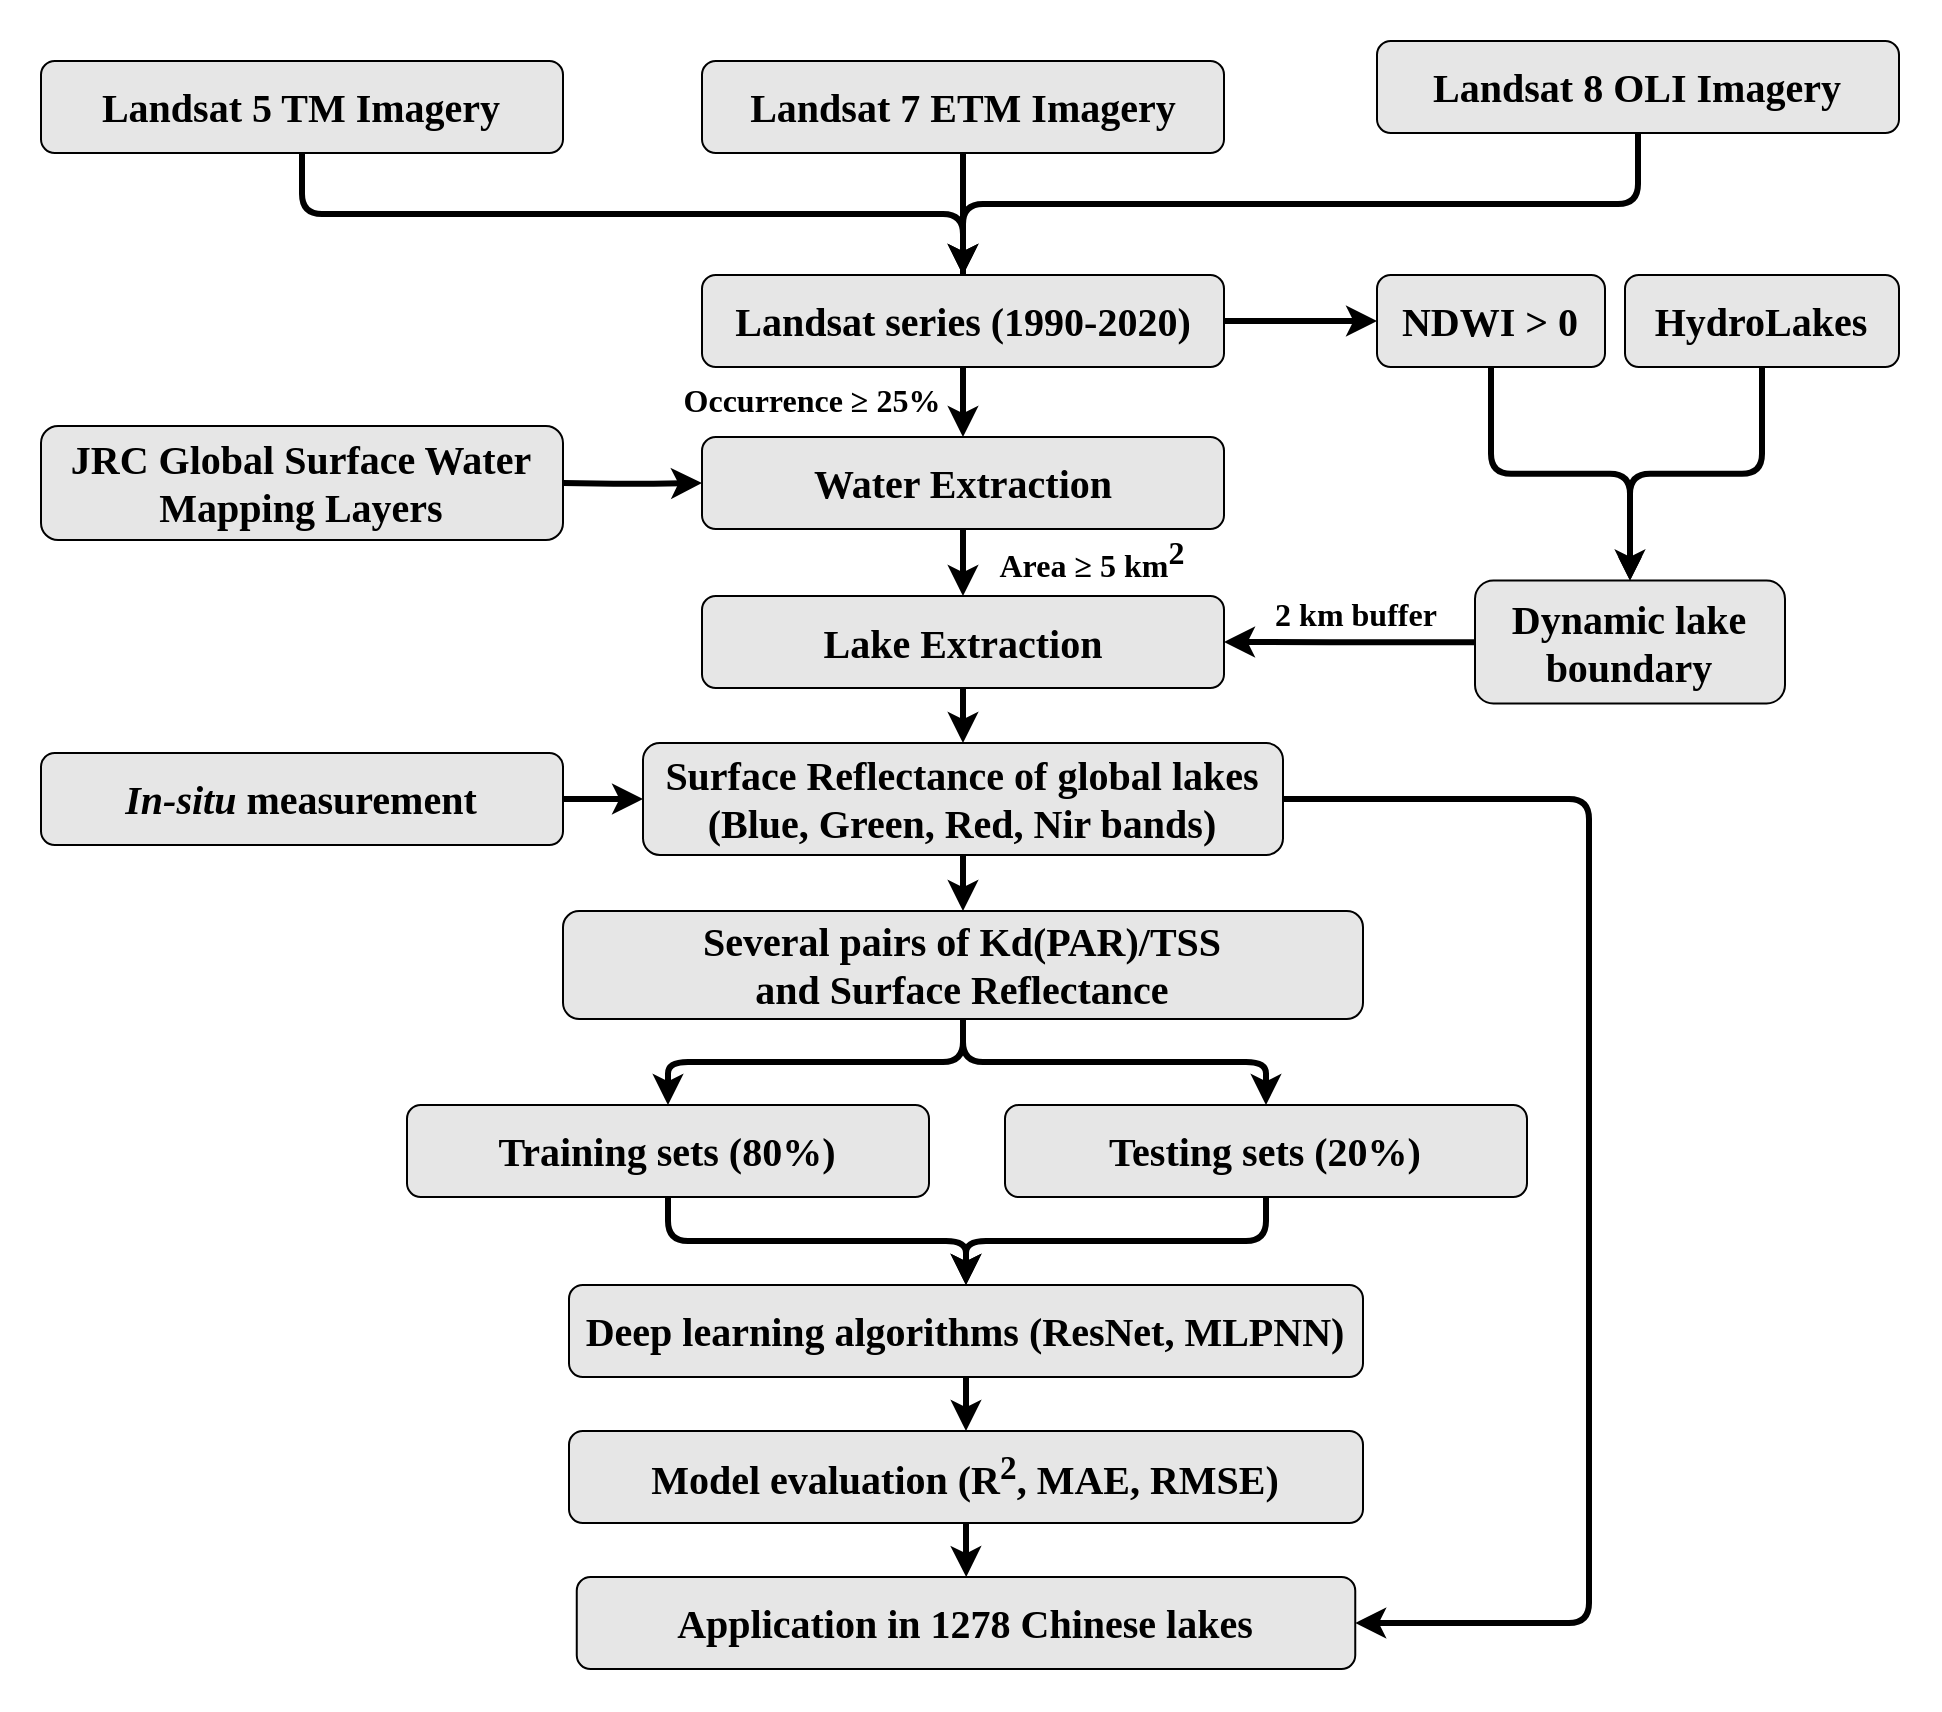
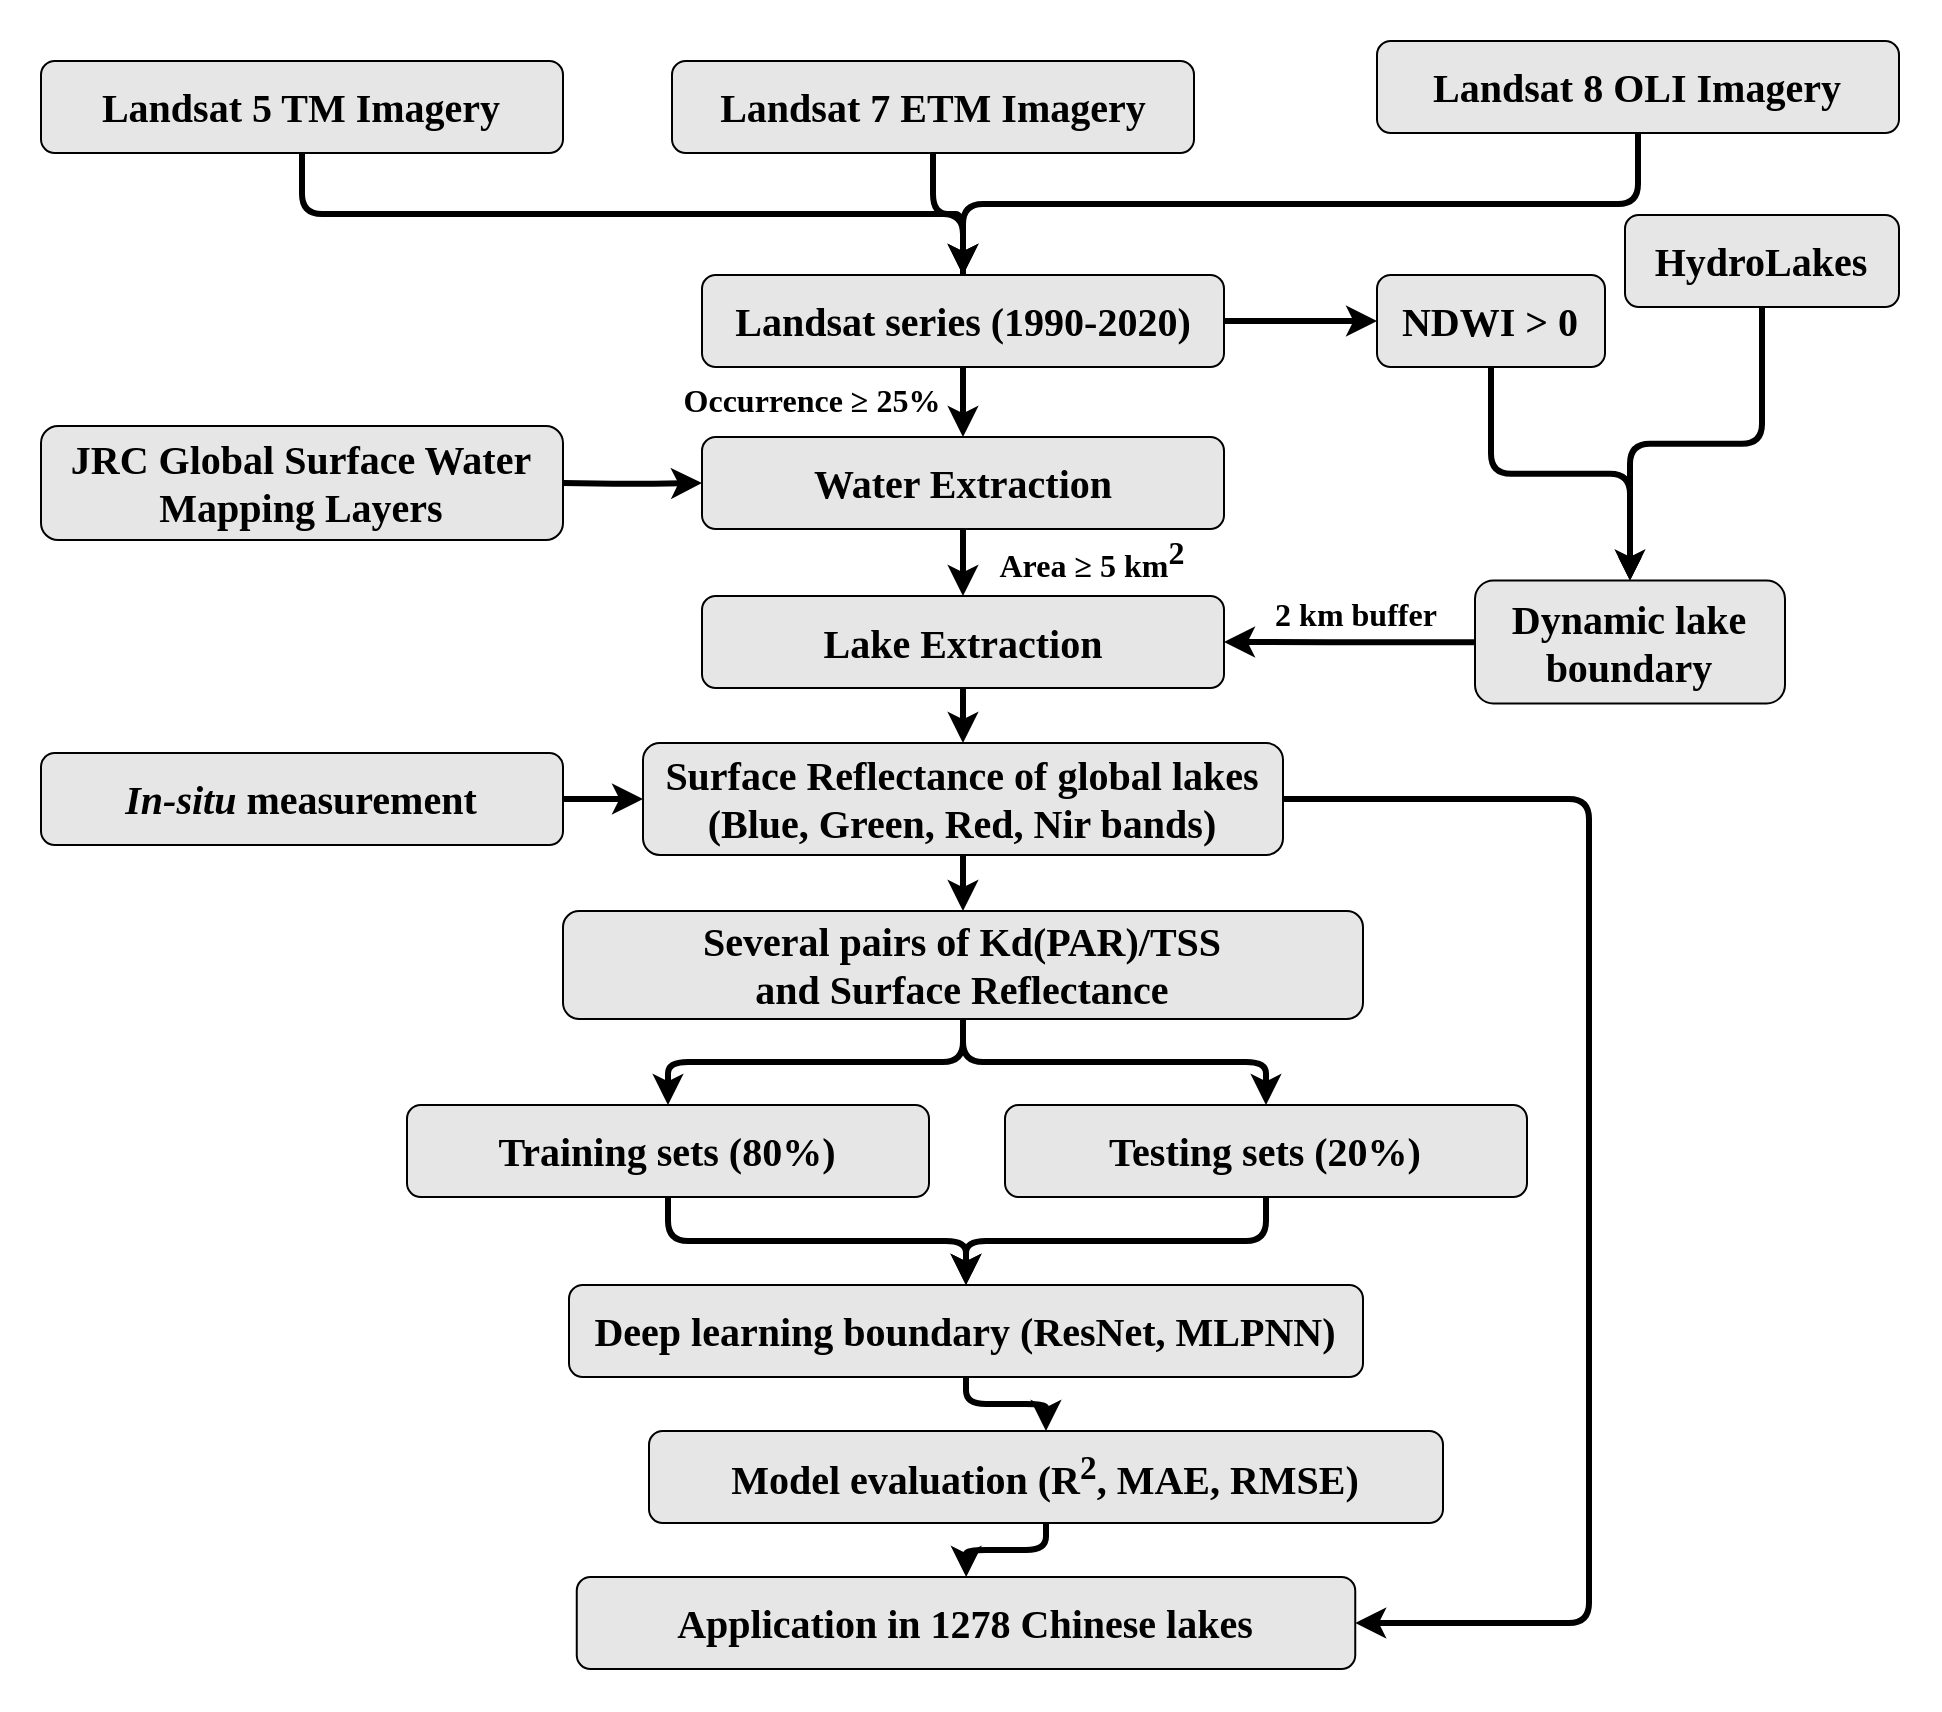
(963, 107) -> (933, 107)
(1762, 321) -> (1762, 261)
(966, 1331) -> (966, 1331)
(966, 1477) -> (1046, 1477)
